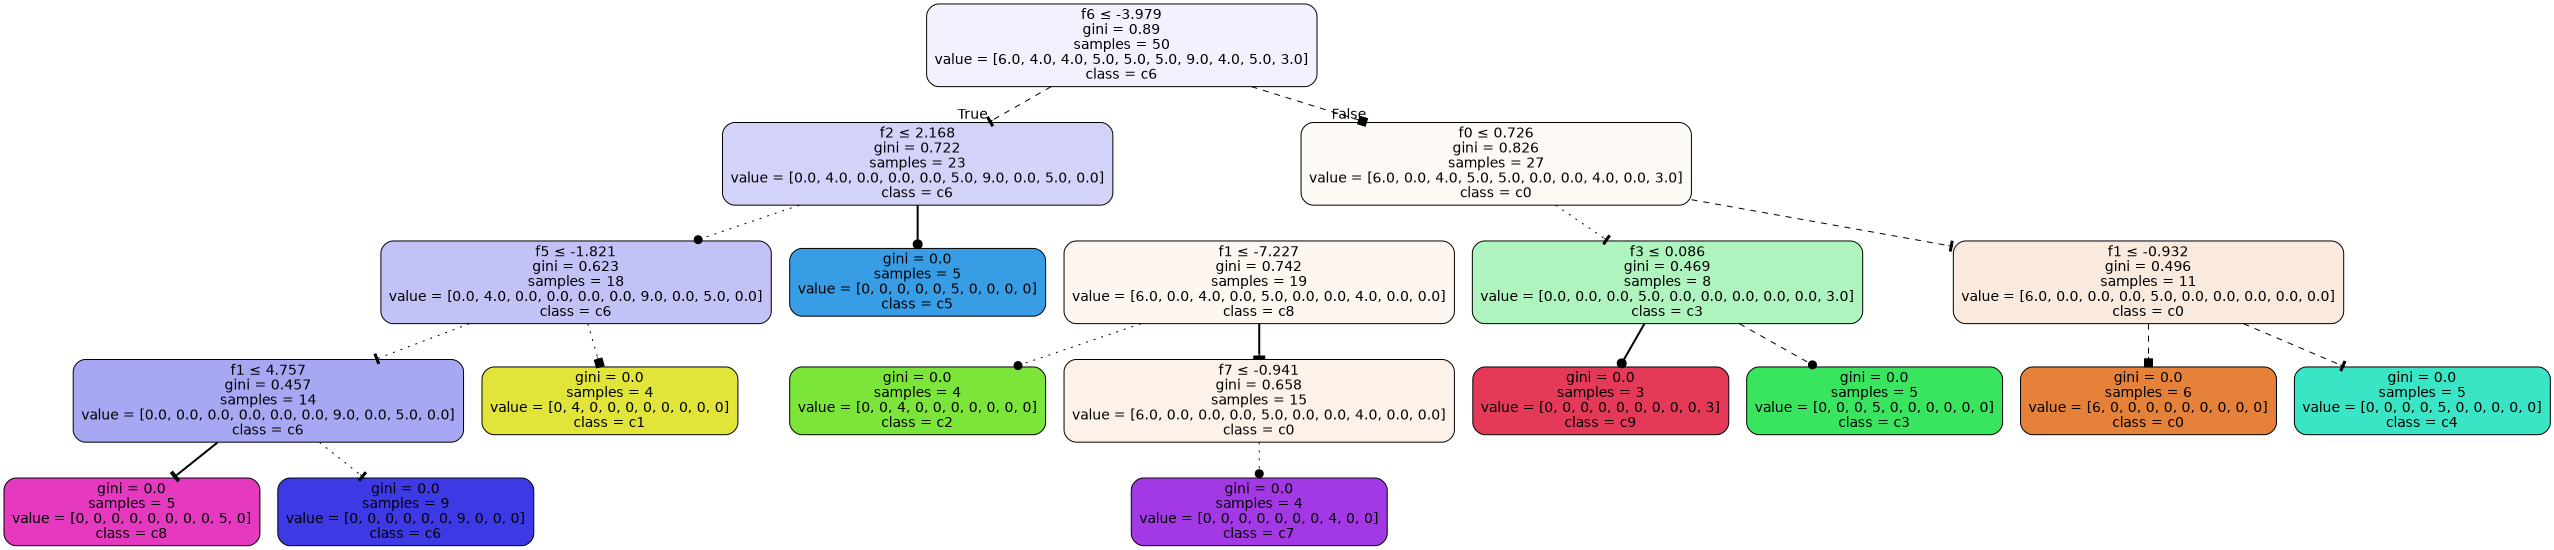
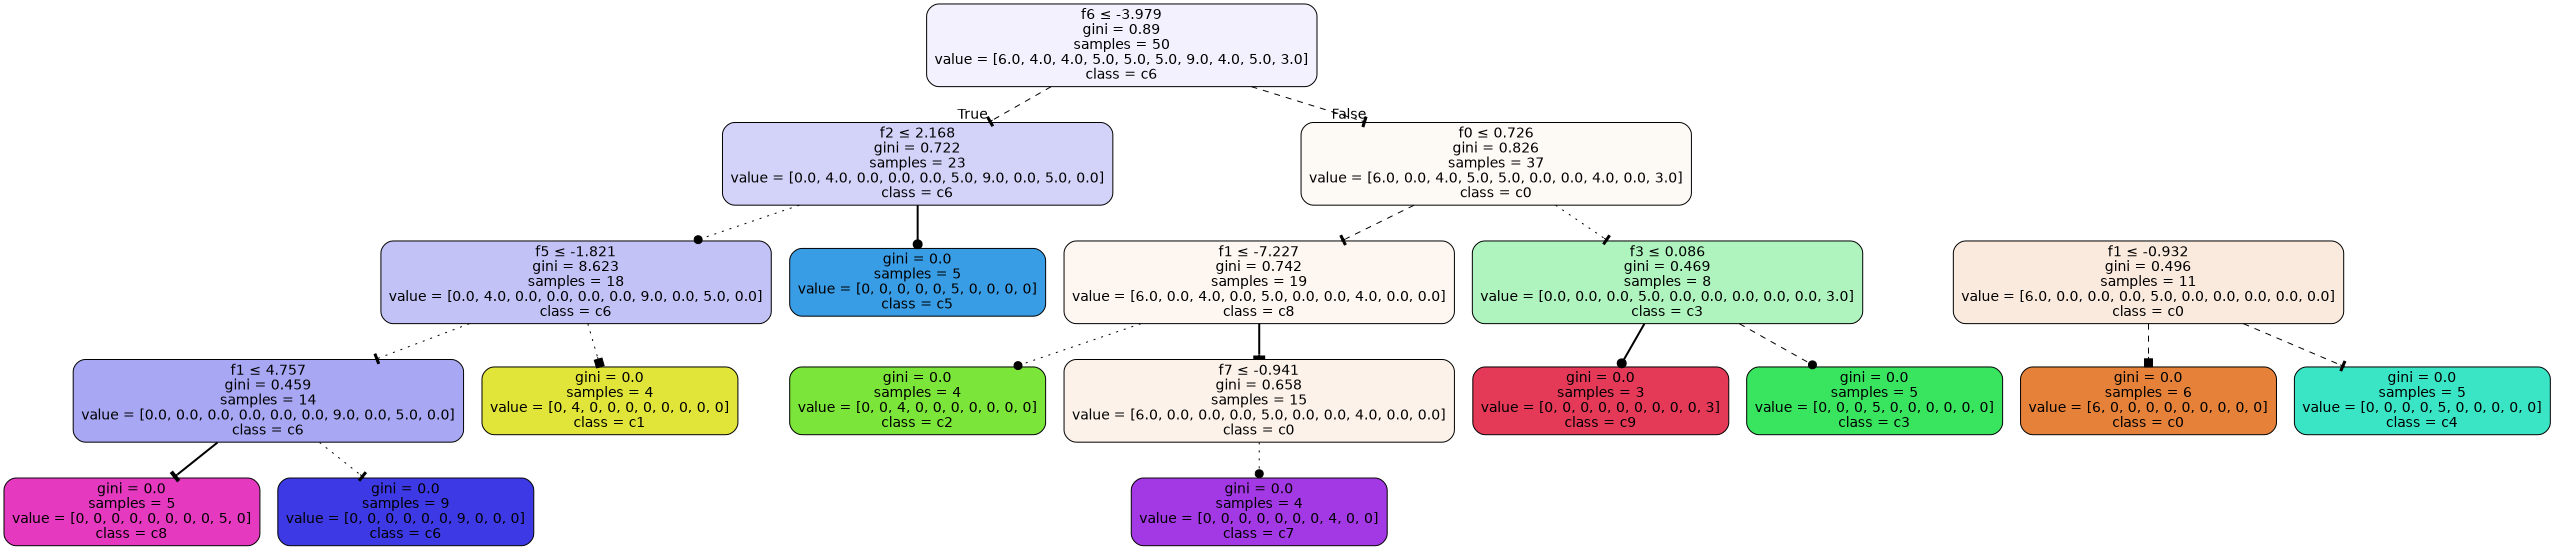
(1304, 103) -> (1304, 103)
(1496, 163) -> (1496, 163)
(1820, 223) -> (1380, 222)
(576, 267) -> (576, 267)
(268, 385) -> (268, 385)
